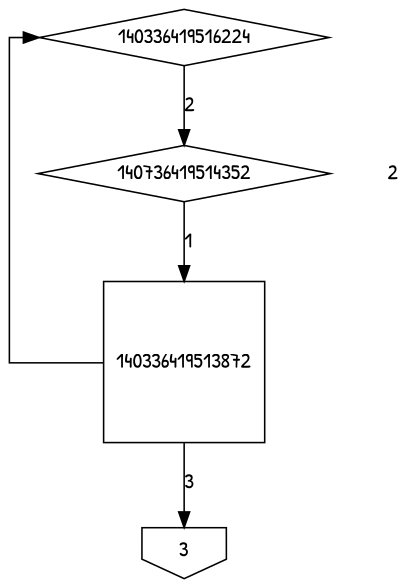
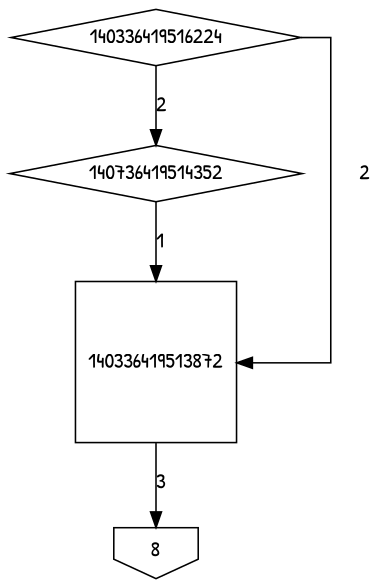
(9, 240) -> (331, 225)
(184, 550) -> (156, 550)
